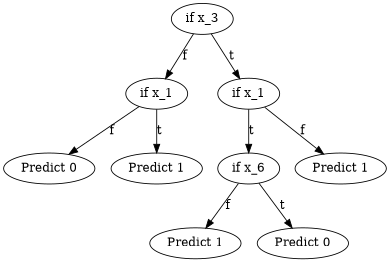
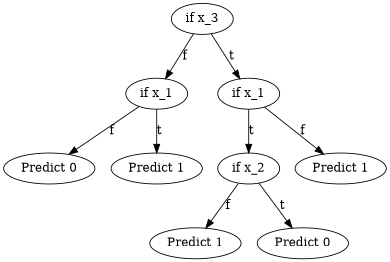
(249, 169) -> (249, 169)
